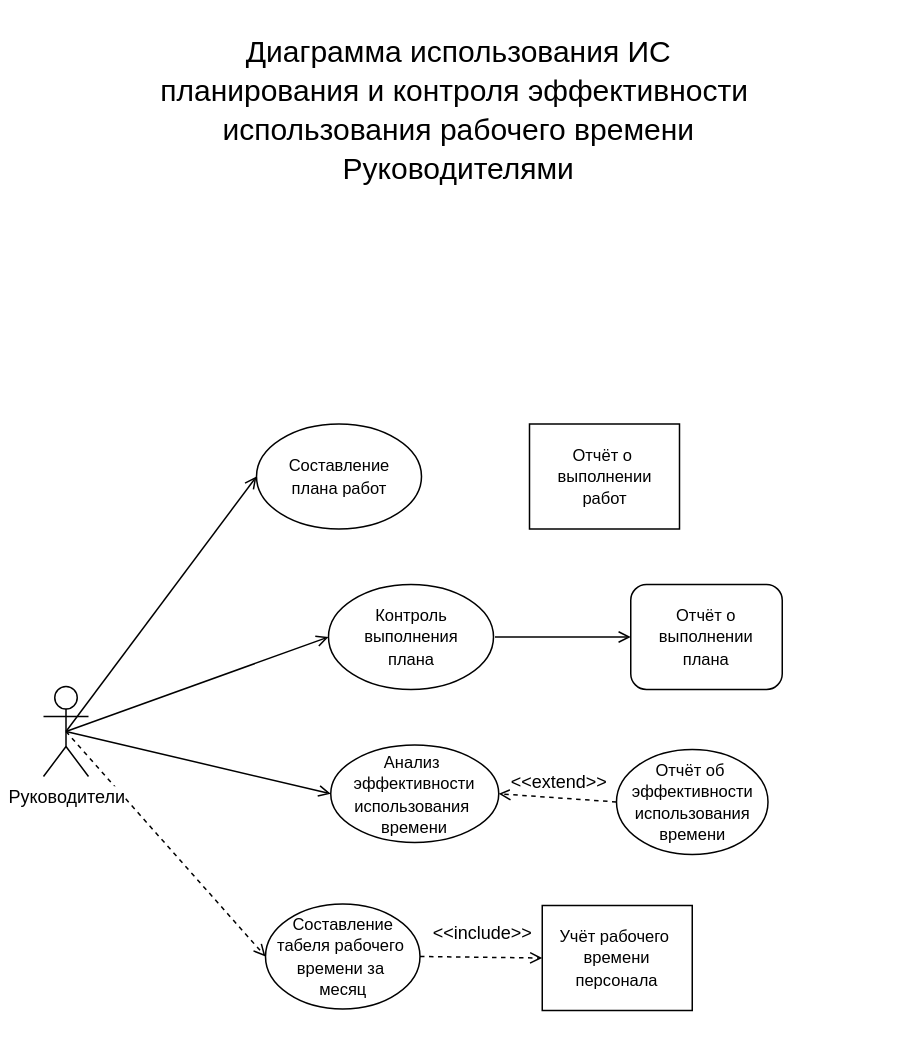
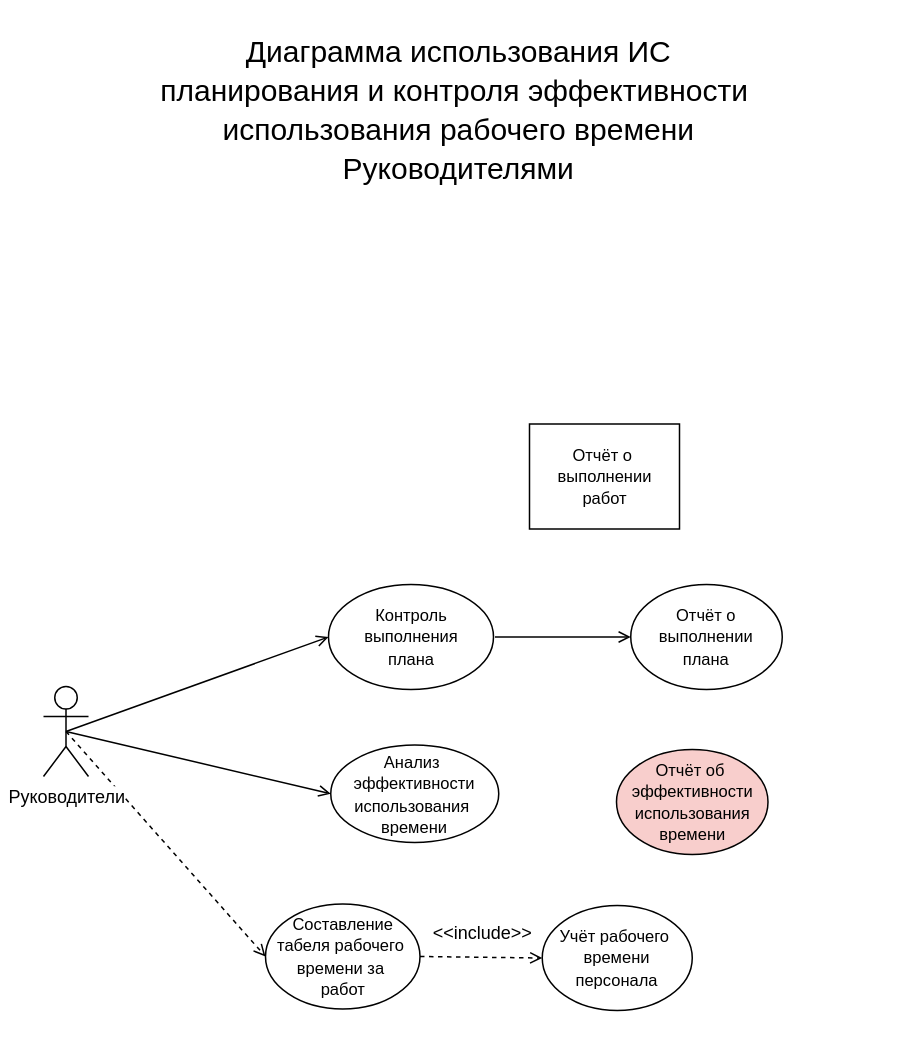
(339, 476) -> none
(161, 603) -> none
(707, 637) -> (707, 637)
(559, 798) -> none
(692, 802) -> (692, 802)
(344, 956) -> (344, 956)
(617, 958) -> (617, 958)
